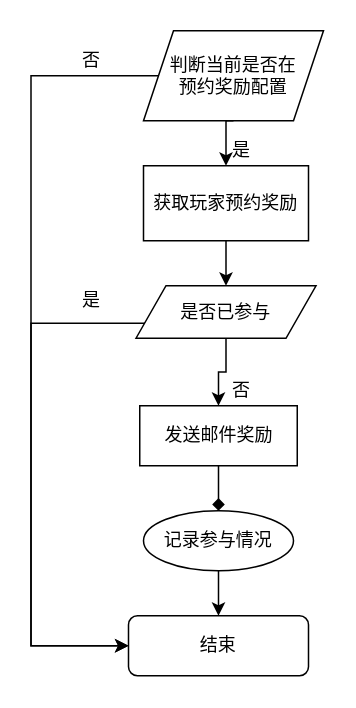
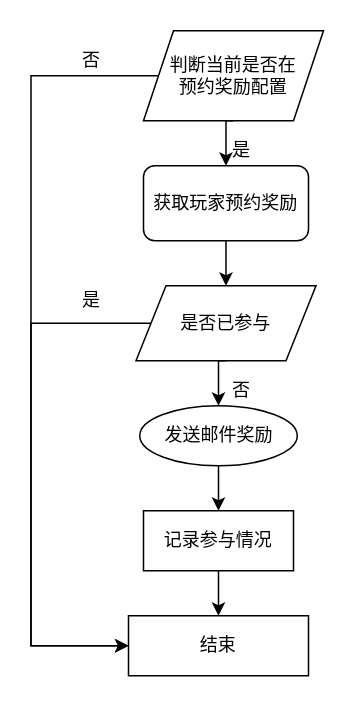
(226, 203) -> (226, 203)
(226, 312) -> (226, 323)
(218, 436) -> (218, 436)
(218, 498) -> (218, 499)
(218, 541) -> (218, 541)
(218, 646) -> (218, 646)
